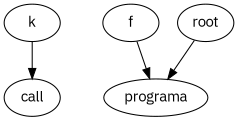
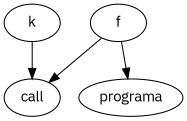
(206, 23) -> none
none -> (79, 57)
